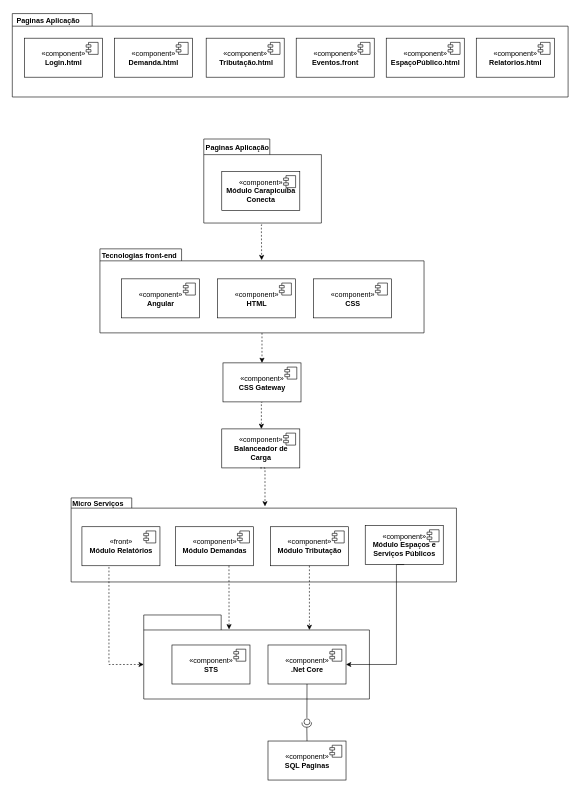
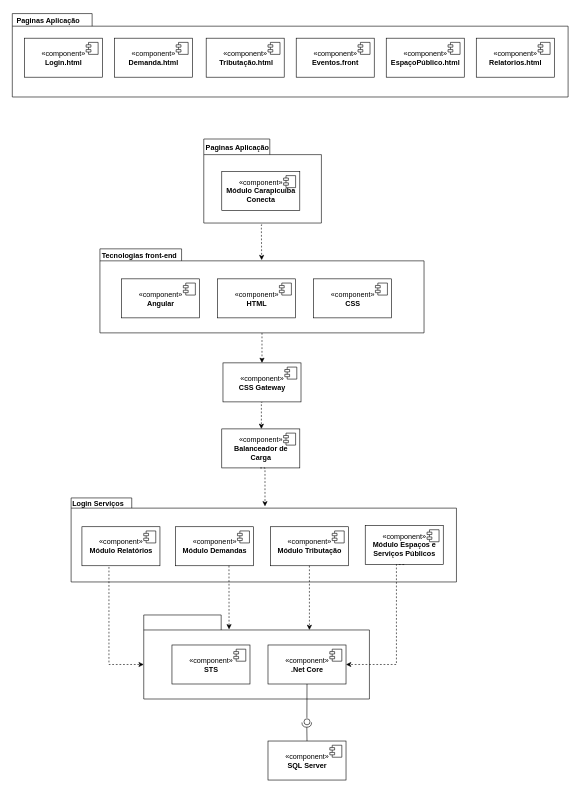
(98, 503) -> (98, 503)
(121, 546) -> (121, 546)
(396, 637) -> (396, 637)
(307, 761) -> (307, 761)
